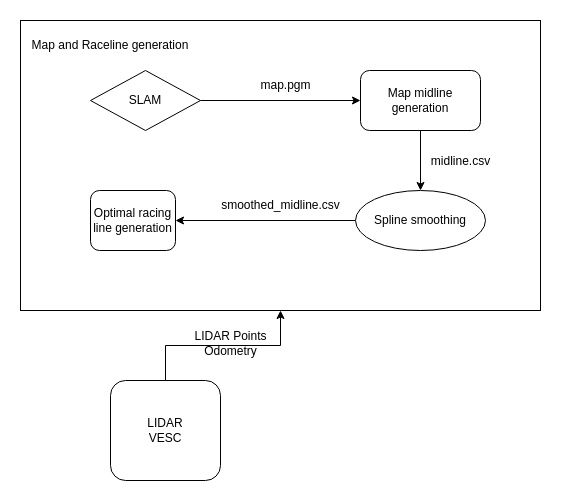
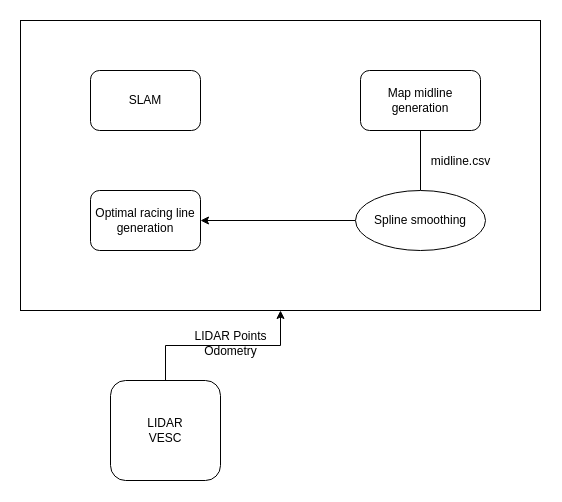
(111, 46) -> none
(286, 86) -> none
(146, 101) -> (146, 101)
(277, 101) -> none
(421, 182) -> (421, 185)
(281, 206) -> none
(133, 221) -> (146, 221)
